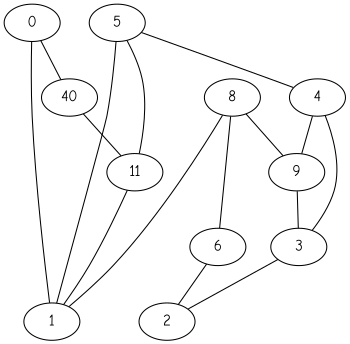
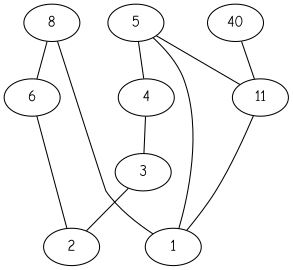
(32, 23) -> none
(297, 172) -> none
